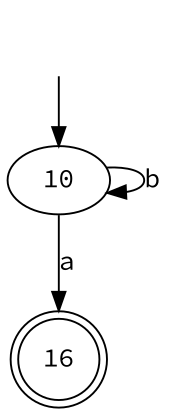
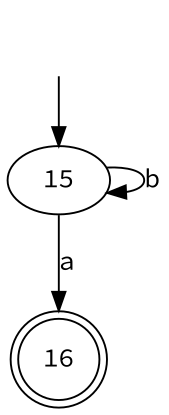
(59, 180) -> (59, 180)
